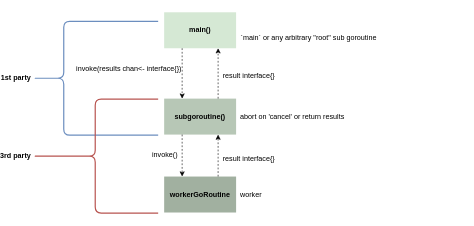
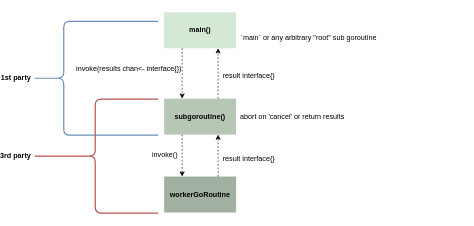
(350, 195) -> none
